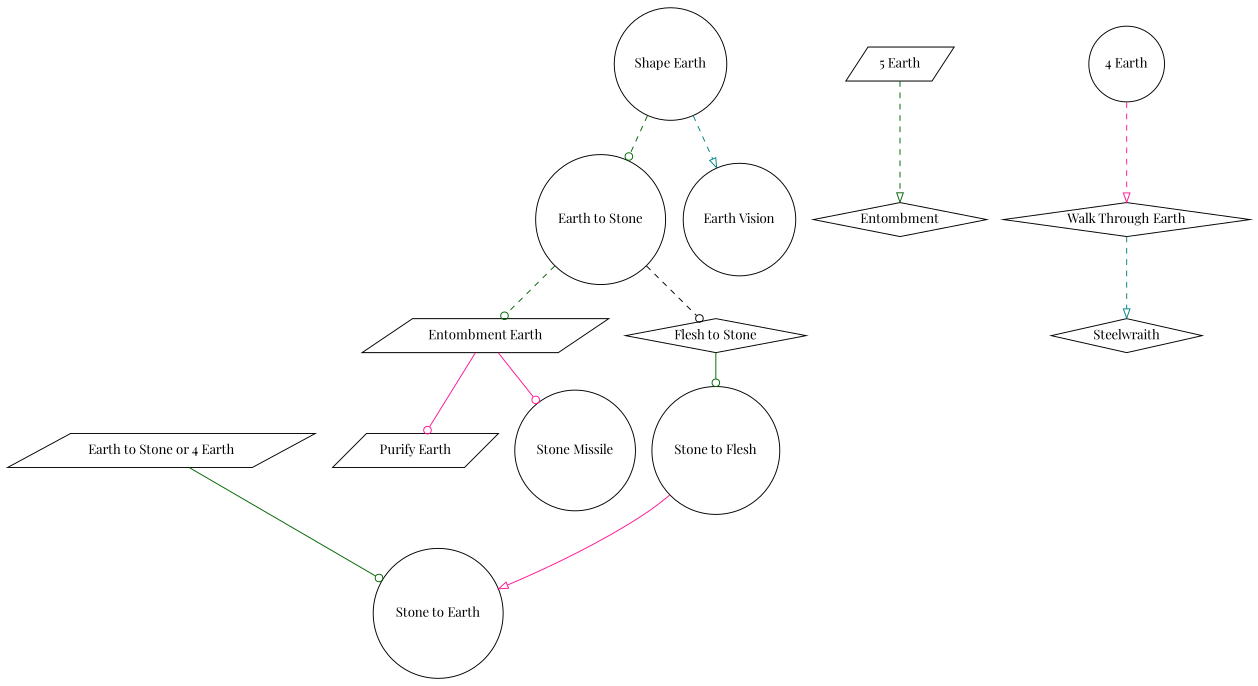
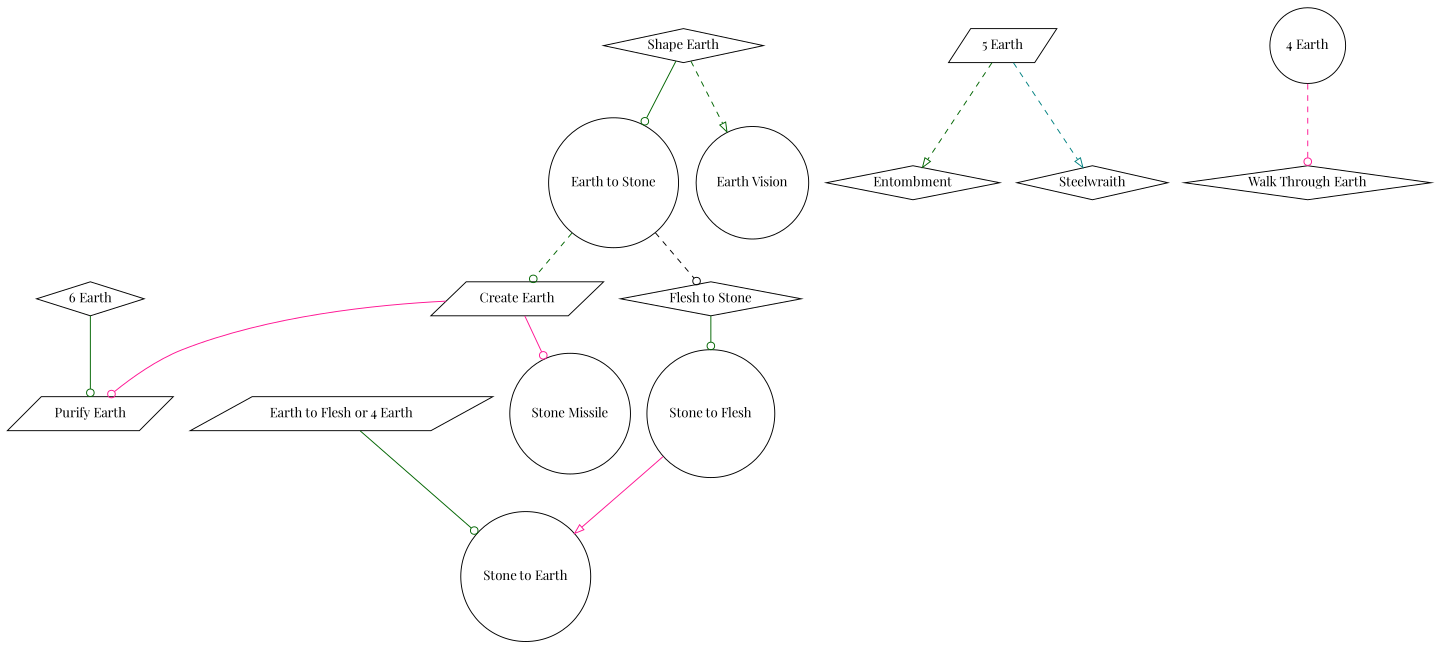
(671, 64) -> (683, 46)
(639, 134) -> (661, 89)
(703, 137) -> (707, 92)
(1127, 148) -> (1308, 121)
(1127, 273) -> (1046, 111)
none -> (90, 299)
(485, 336) -> (517, 299)
(161, 450) -> (342, 414)
